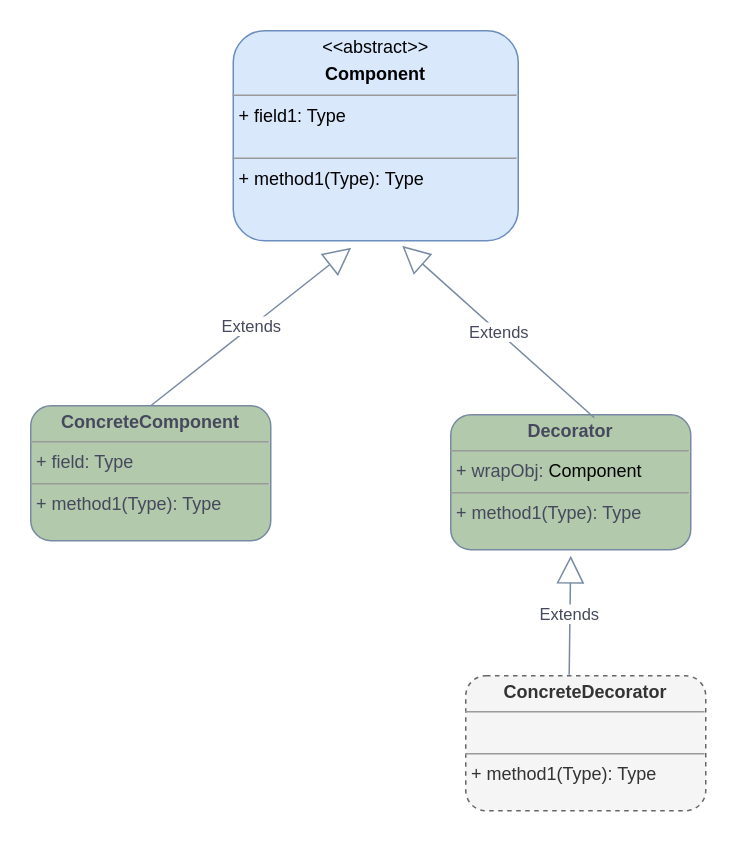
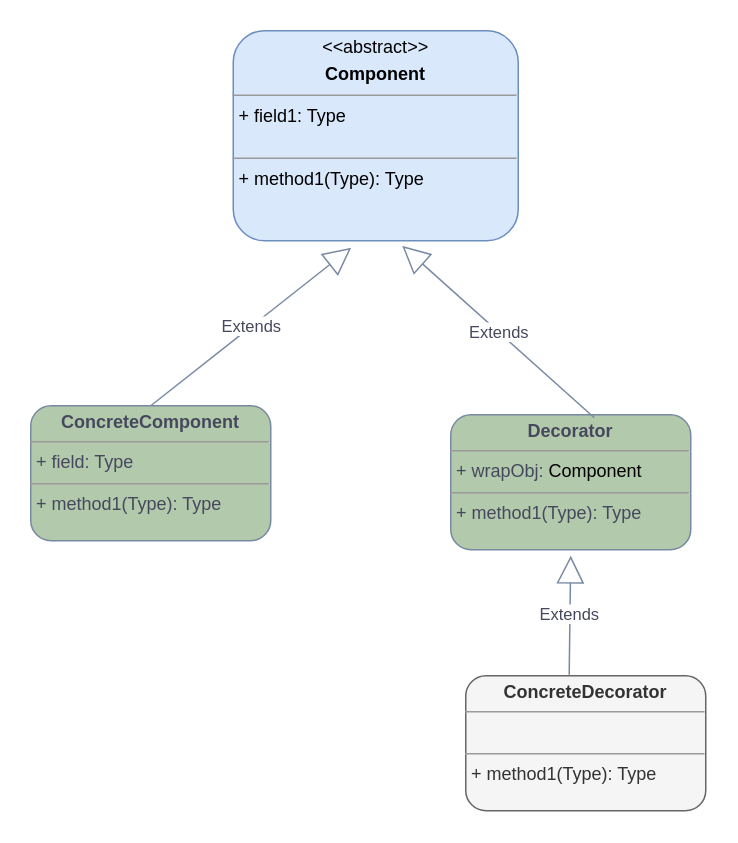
(586, 743) -> (586, 743)
